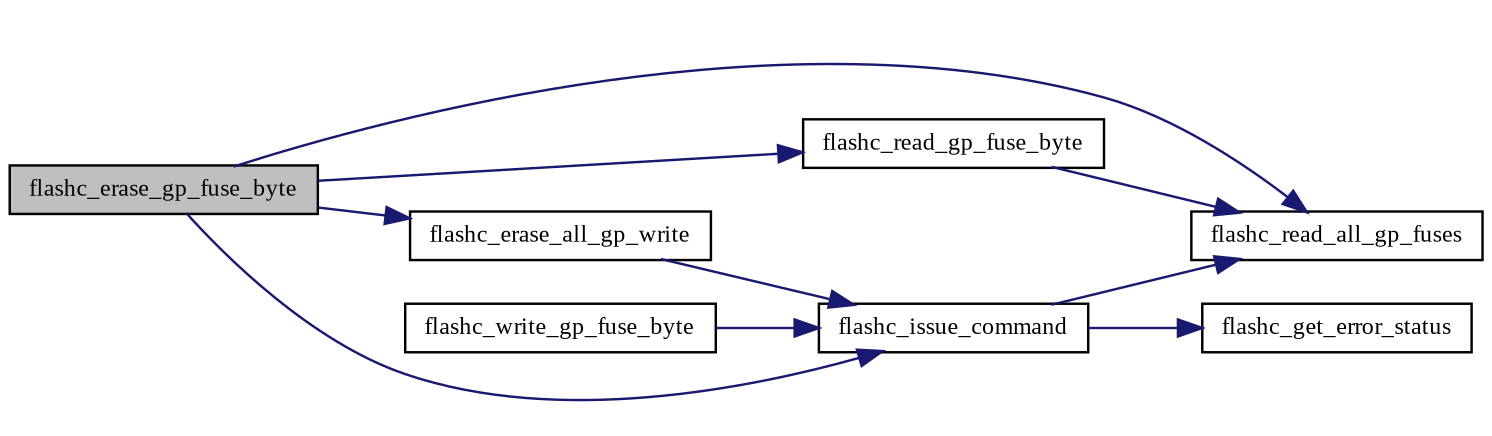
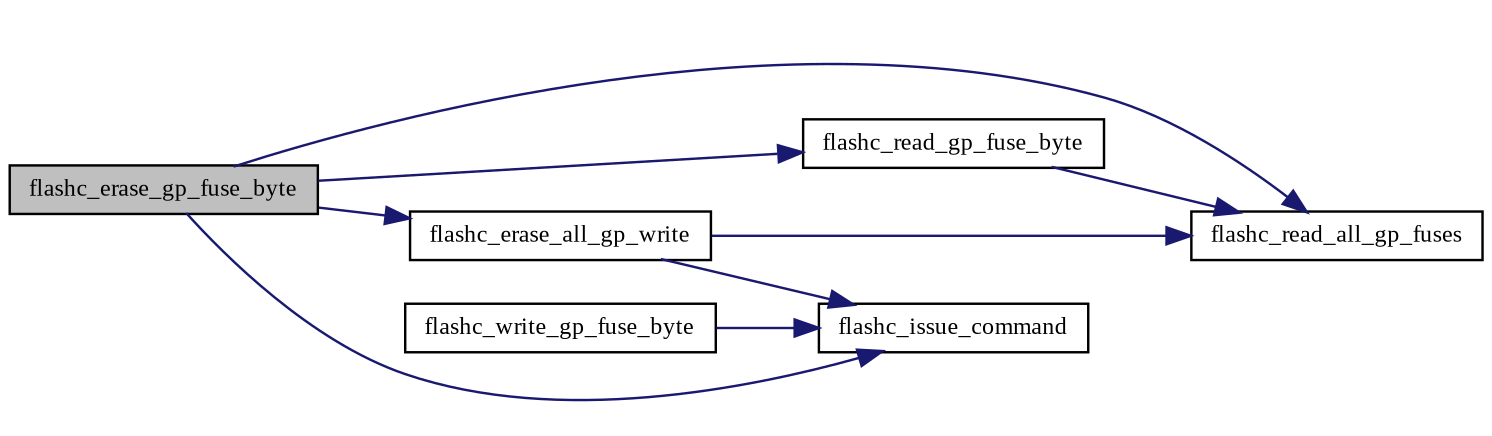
(1134, 285) -> (939, 236)
(1337, 328) -> none
